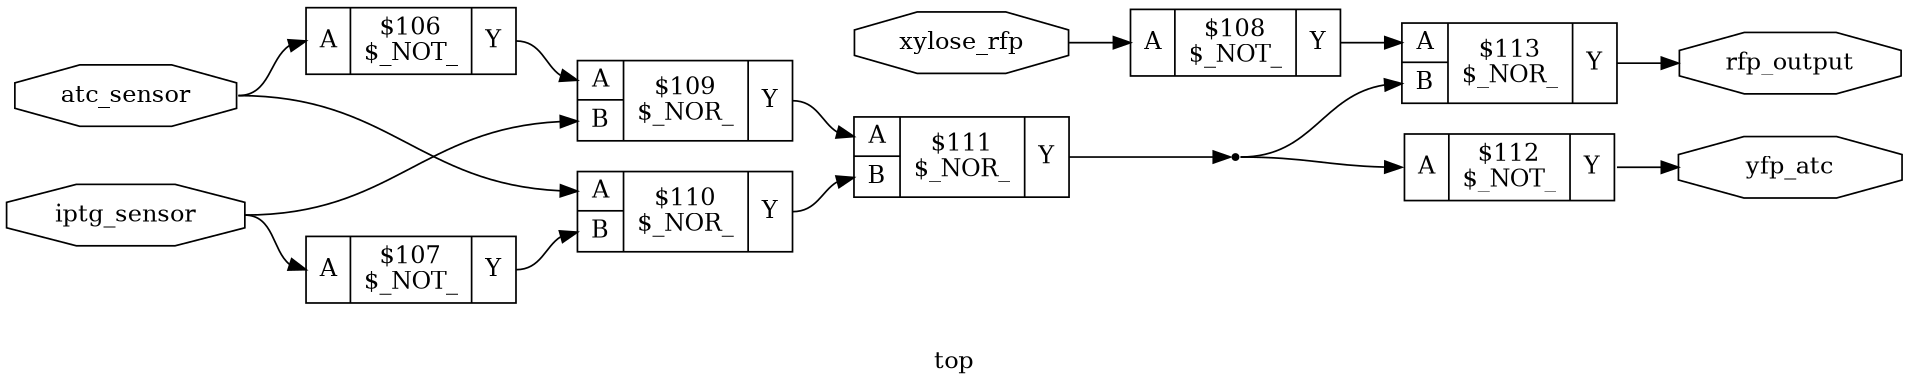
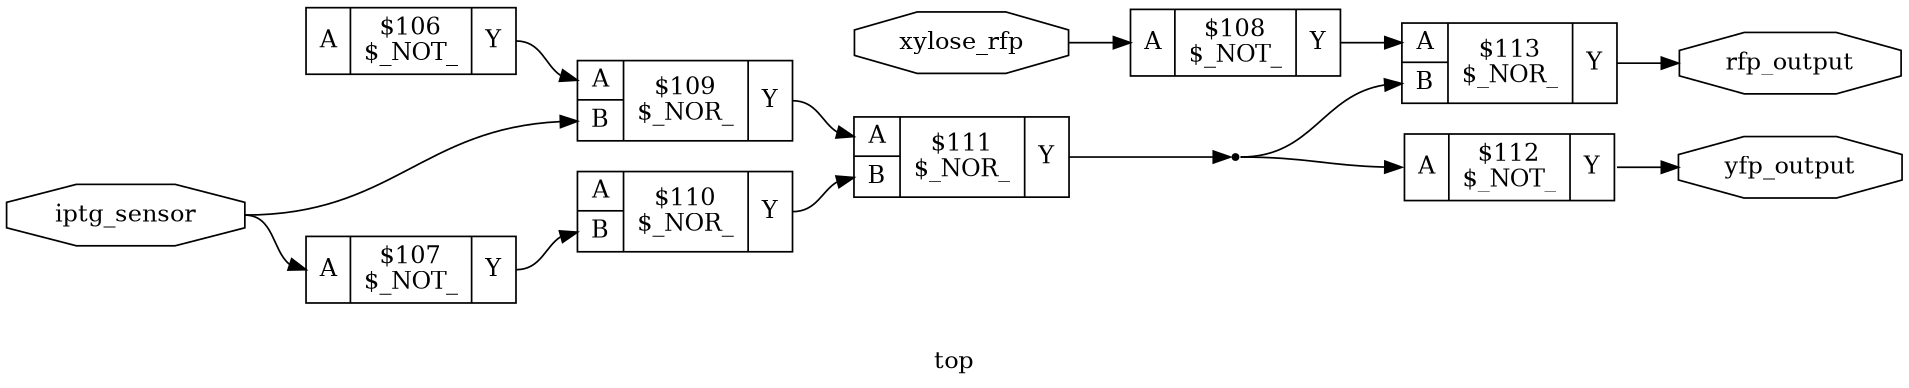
(126, 96) -> none
(1790, 167) -> (1790, 167)
